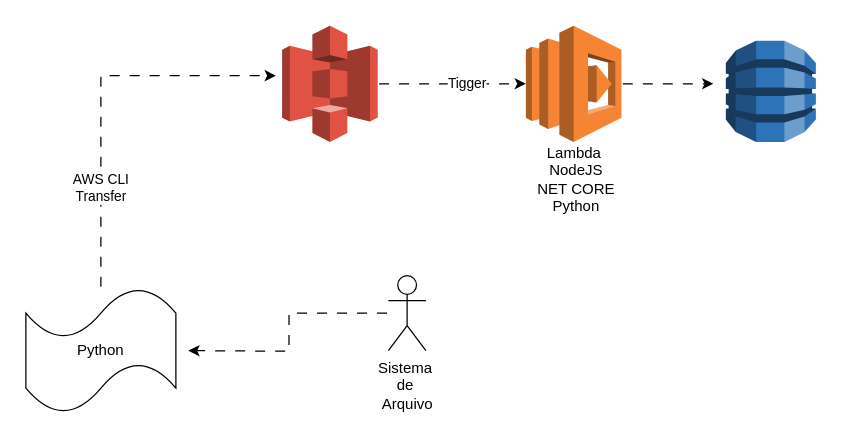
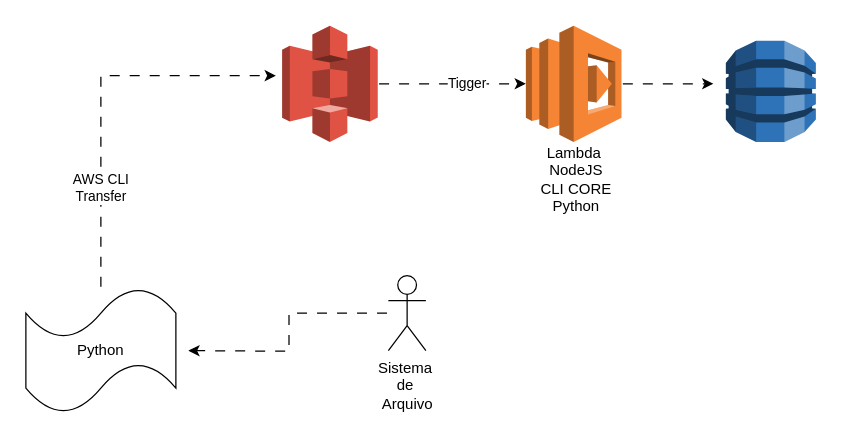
(576, 179) -> (576, 179)
